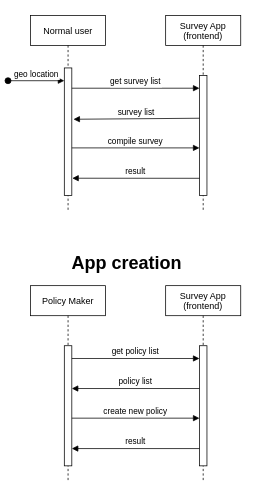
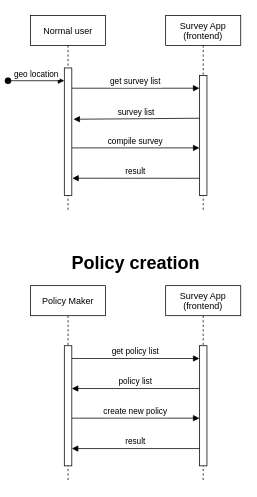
(100, 246) -> (105, 246)
